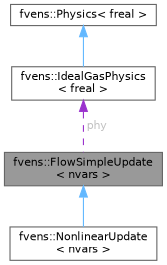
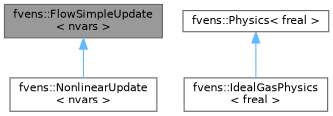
(83, 132) -> none
